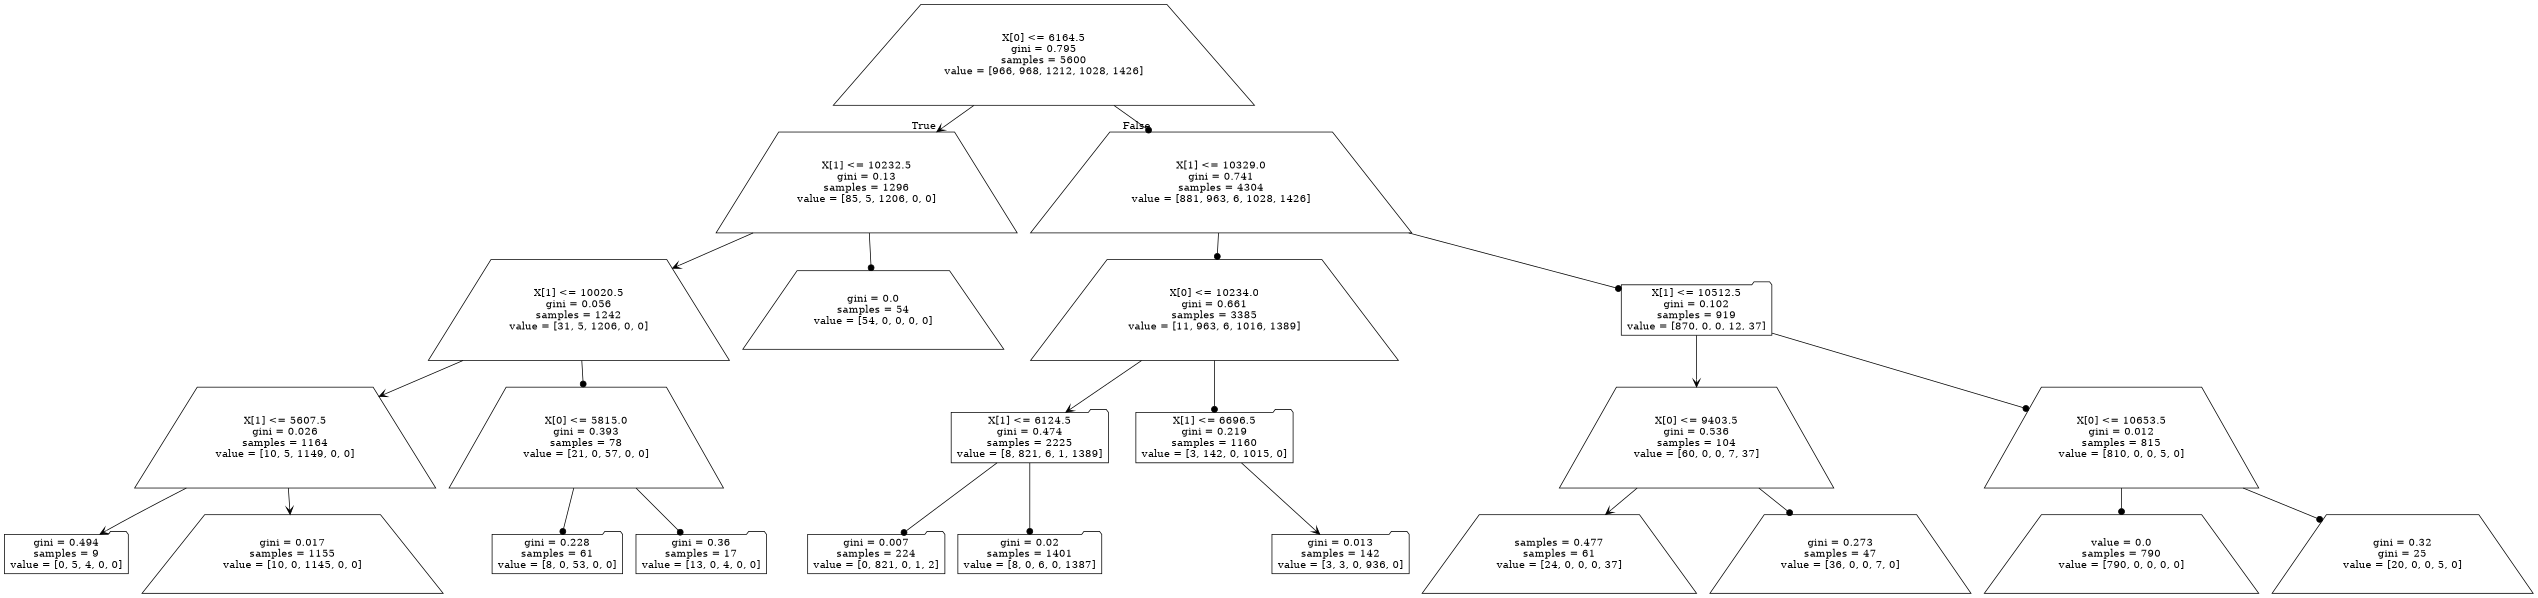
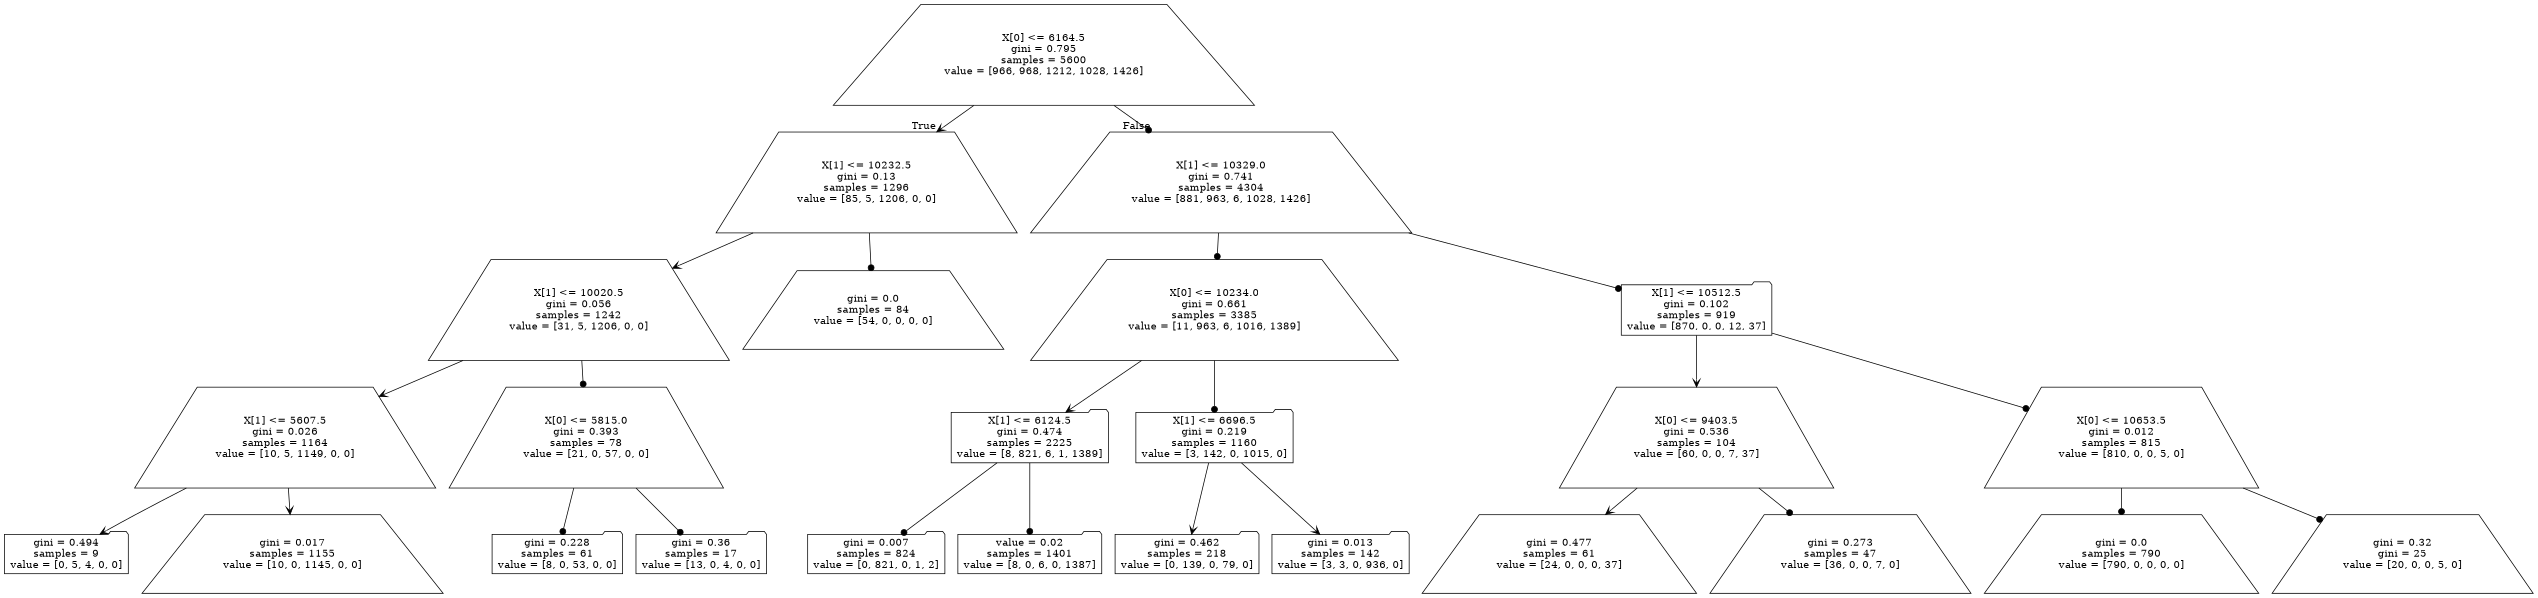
(873, 310) -> (873, 310)
(876, 554) -> (876, 554)
(1030, 554) -> (1030, 554)
none -> (1187, 554)
(1559, 554) -> (1559, 554)
(2122, 554) -> (2122, 554)
